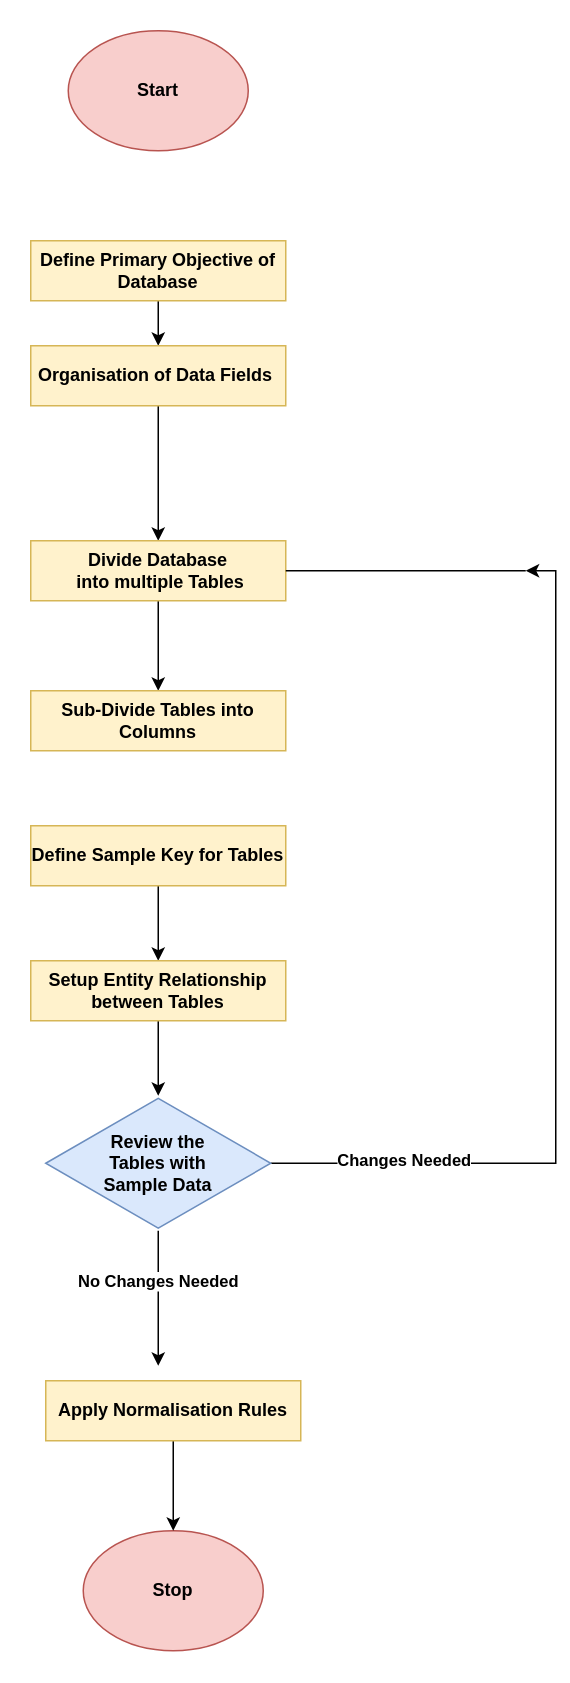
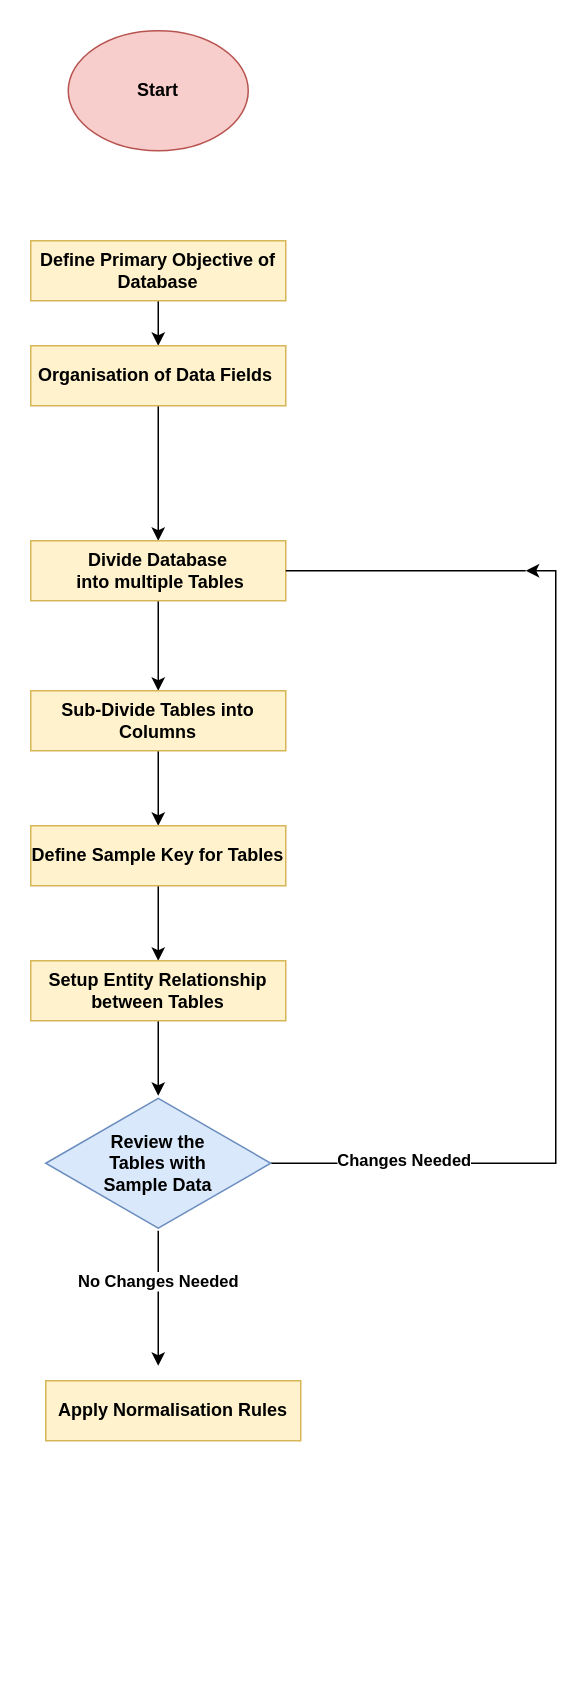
none -> (158, 783)
(173, 1481) -> none
(173, 1591) -> none
